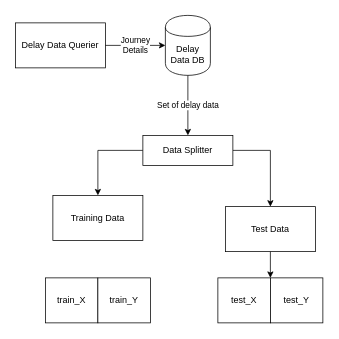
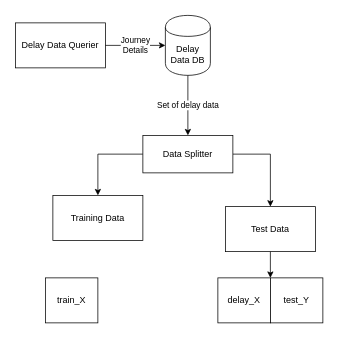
(188, 150) -> (188, 154)
(124, 300) -> none
(244, 300) -> (244, 300)
